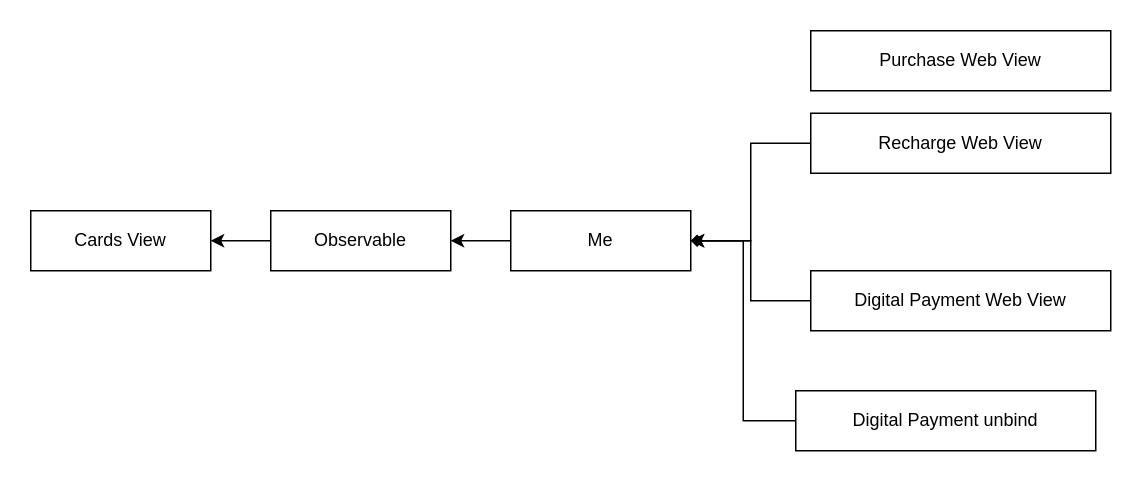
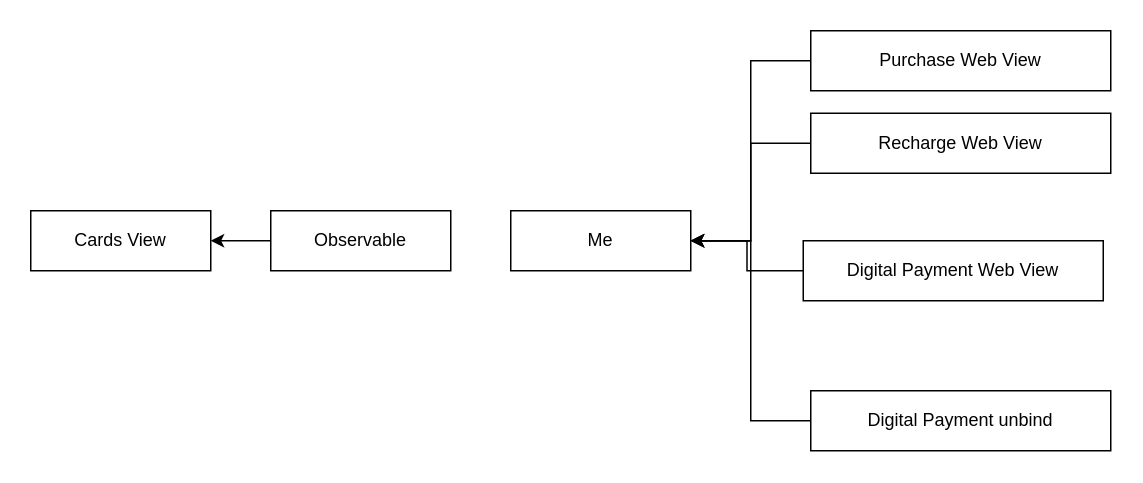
none -> (751, 70)
(753, 143) -> (753, 143)
(486, 241) -> none
(961, 301) -> (953, 271)
(946, 421) -> (961, 421)
